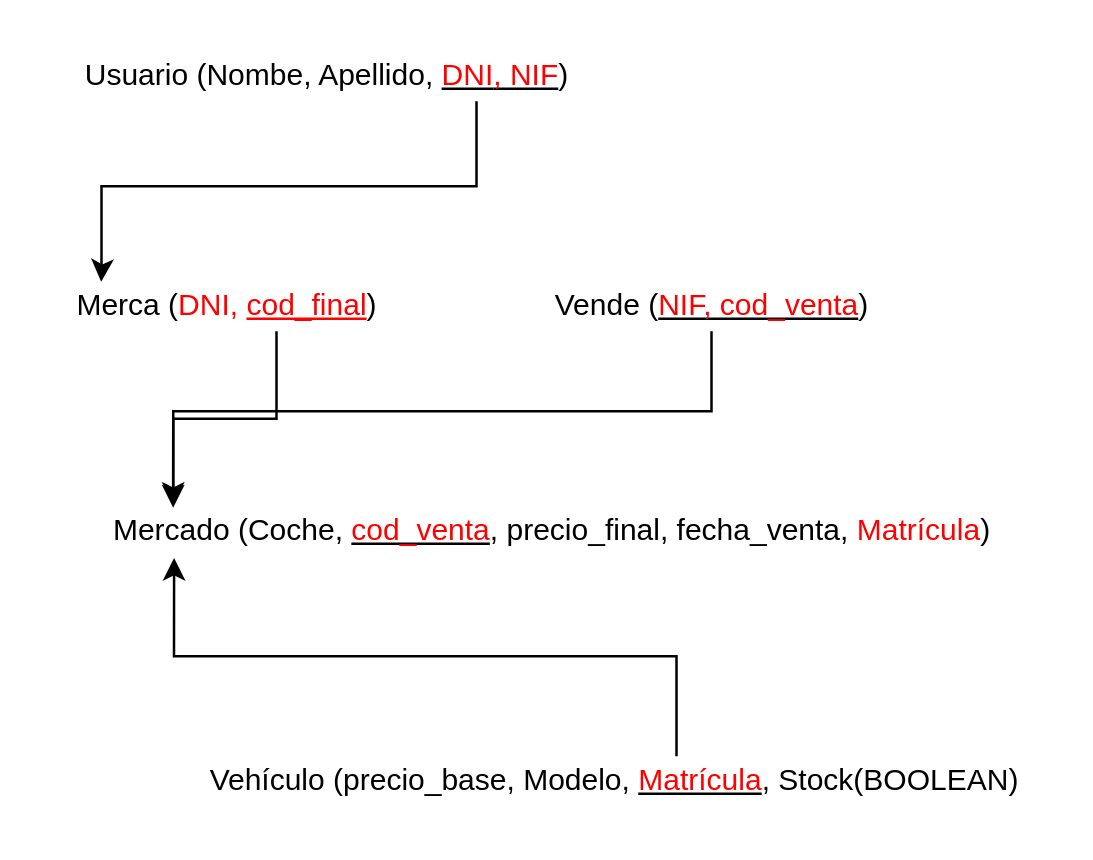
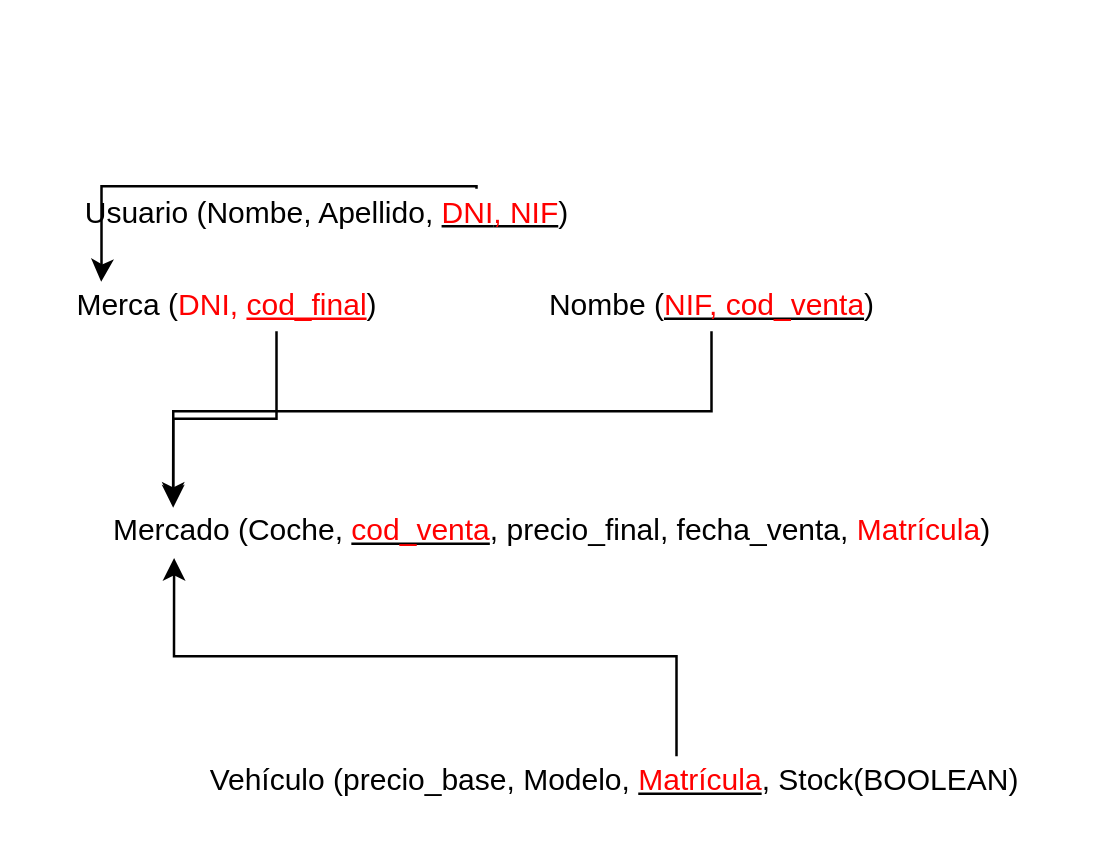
(326, 76) -> (326, 214)
(713, 306) -> (713, 306)
